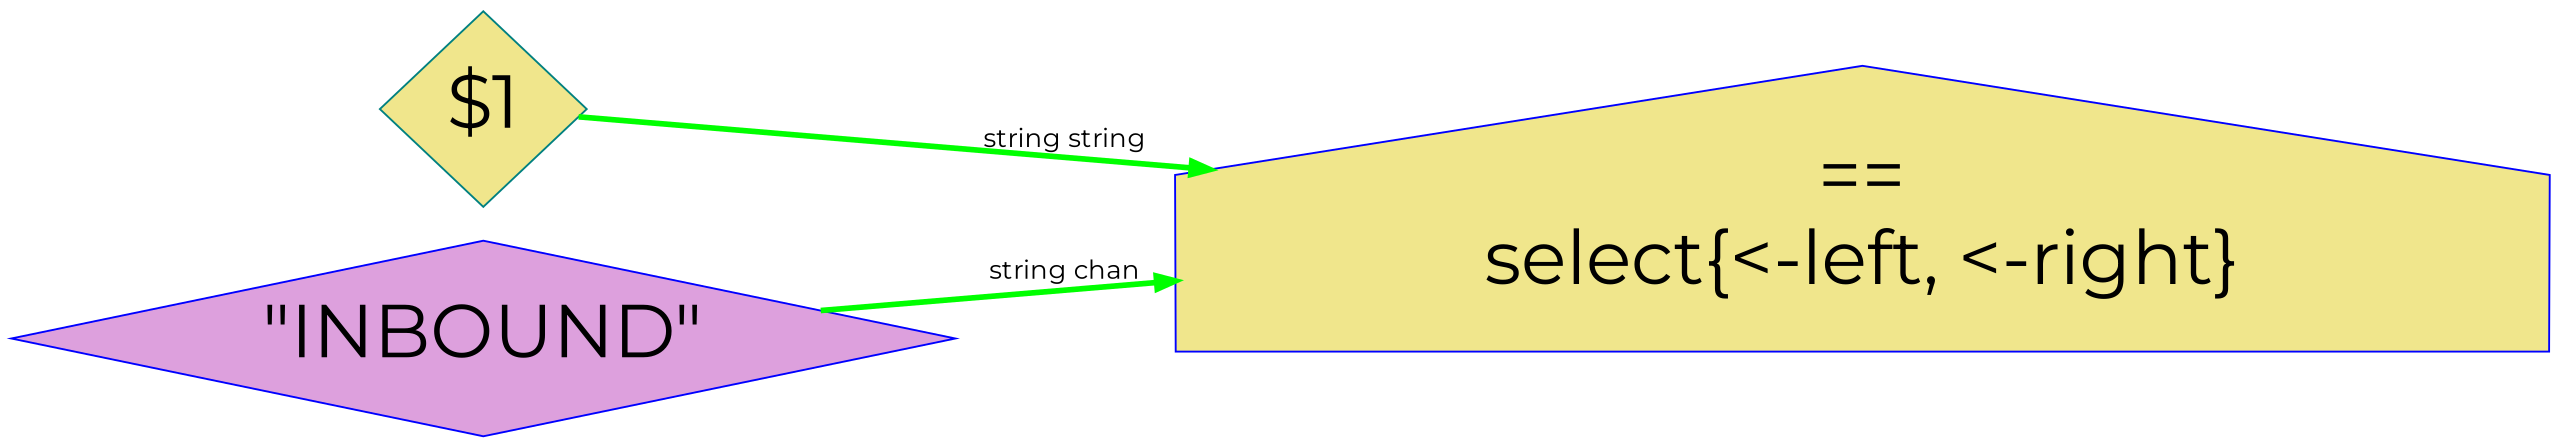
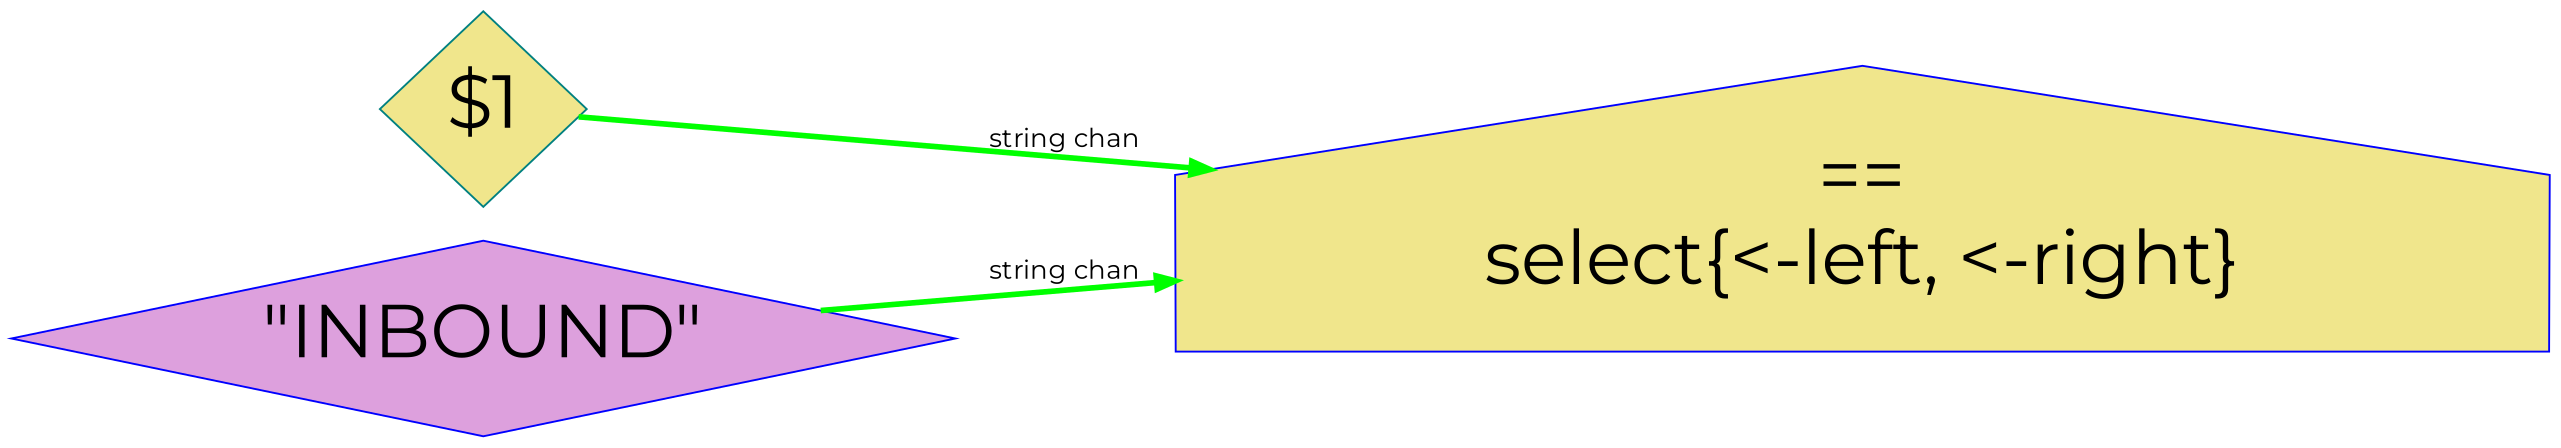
(1065, 140) -> (1065, 140)
